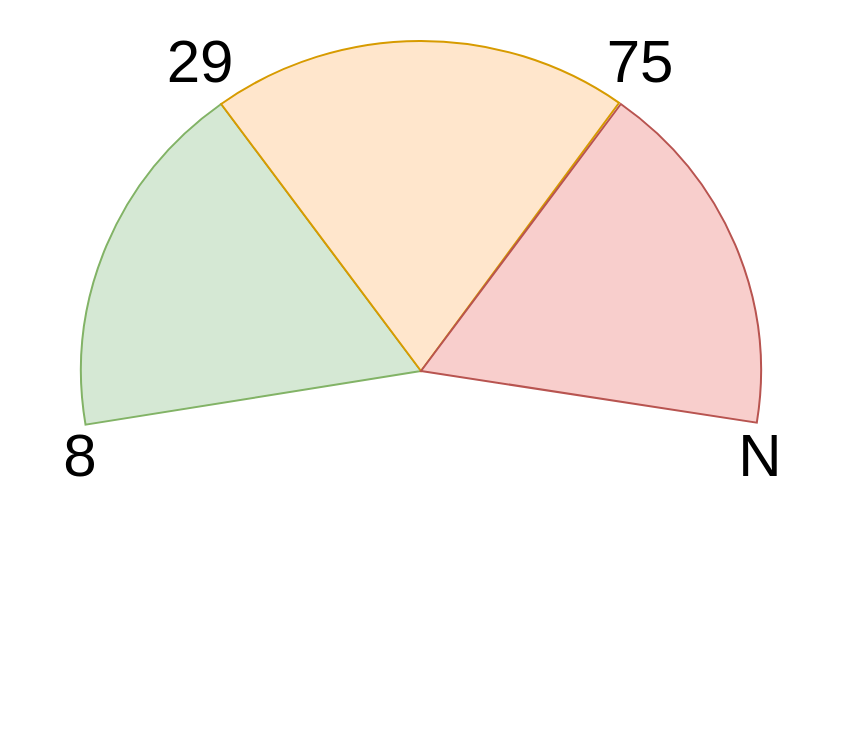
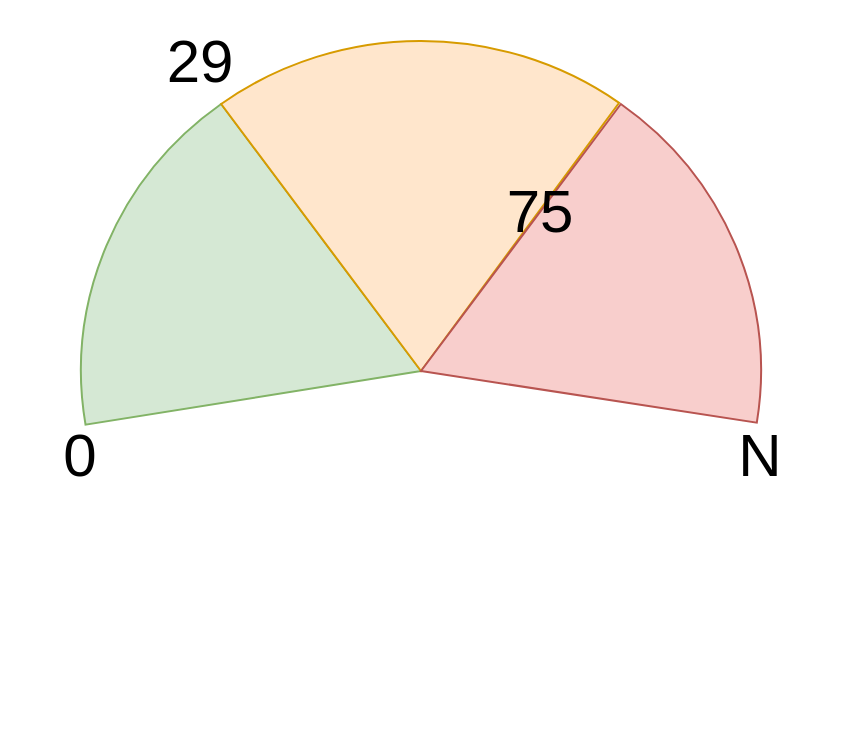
(641, 61) -> (541, 211)
(81, 455) -> (81, 455)
